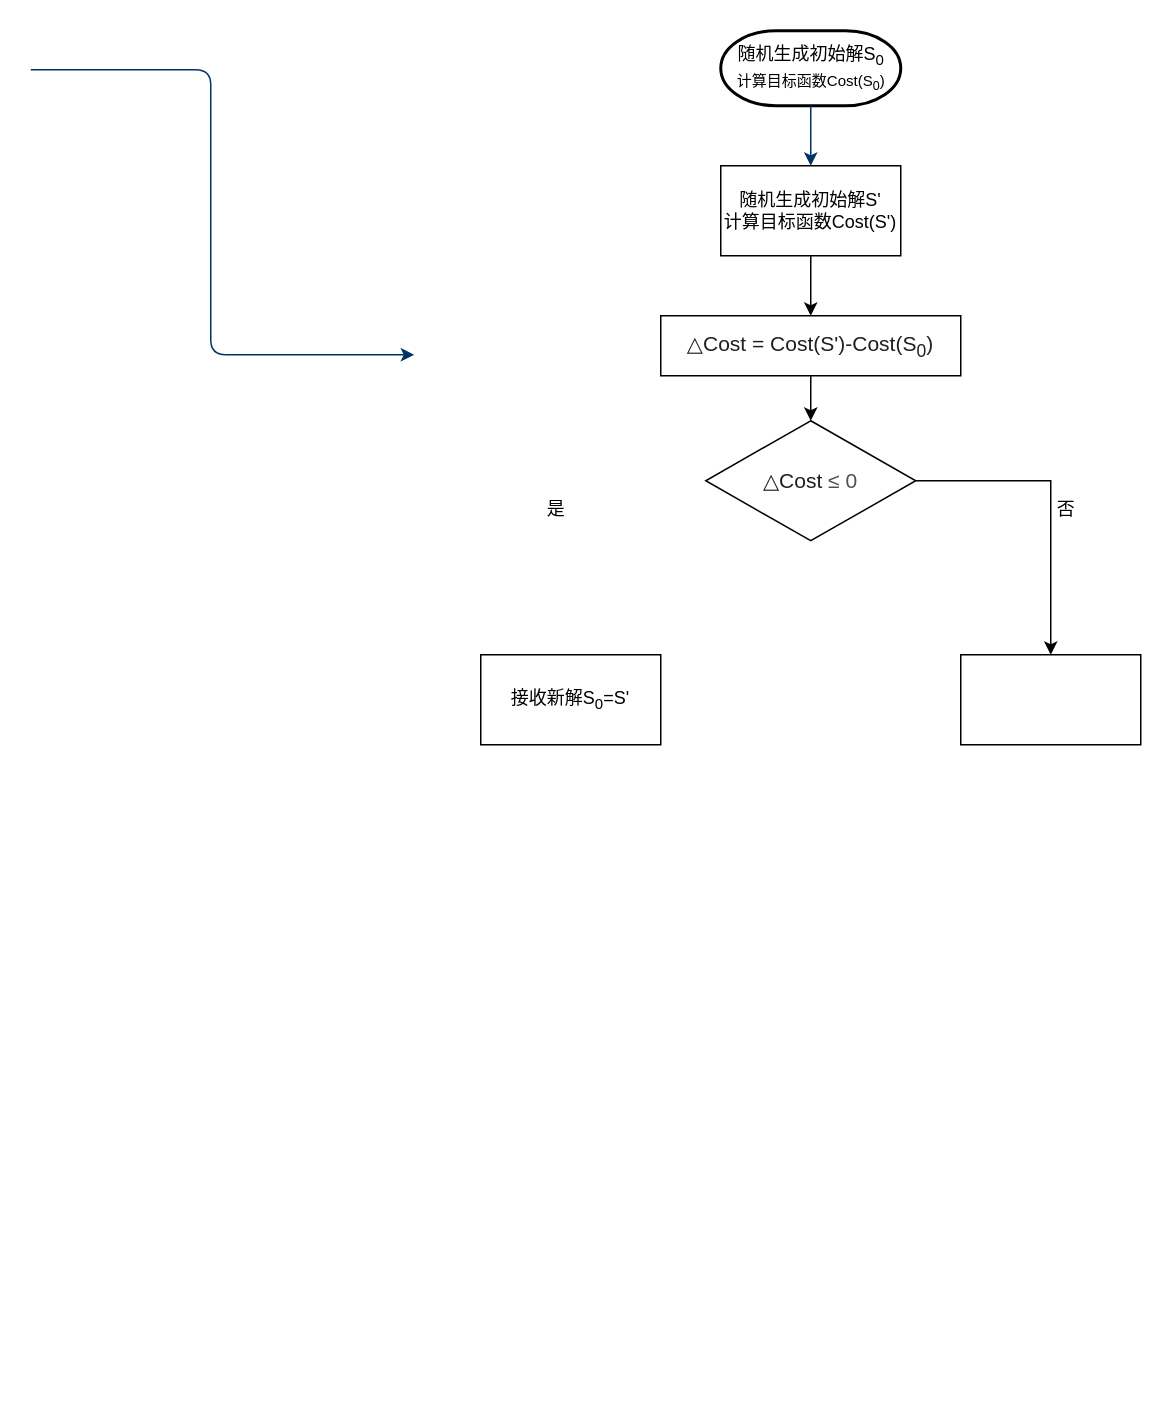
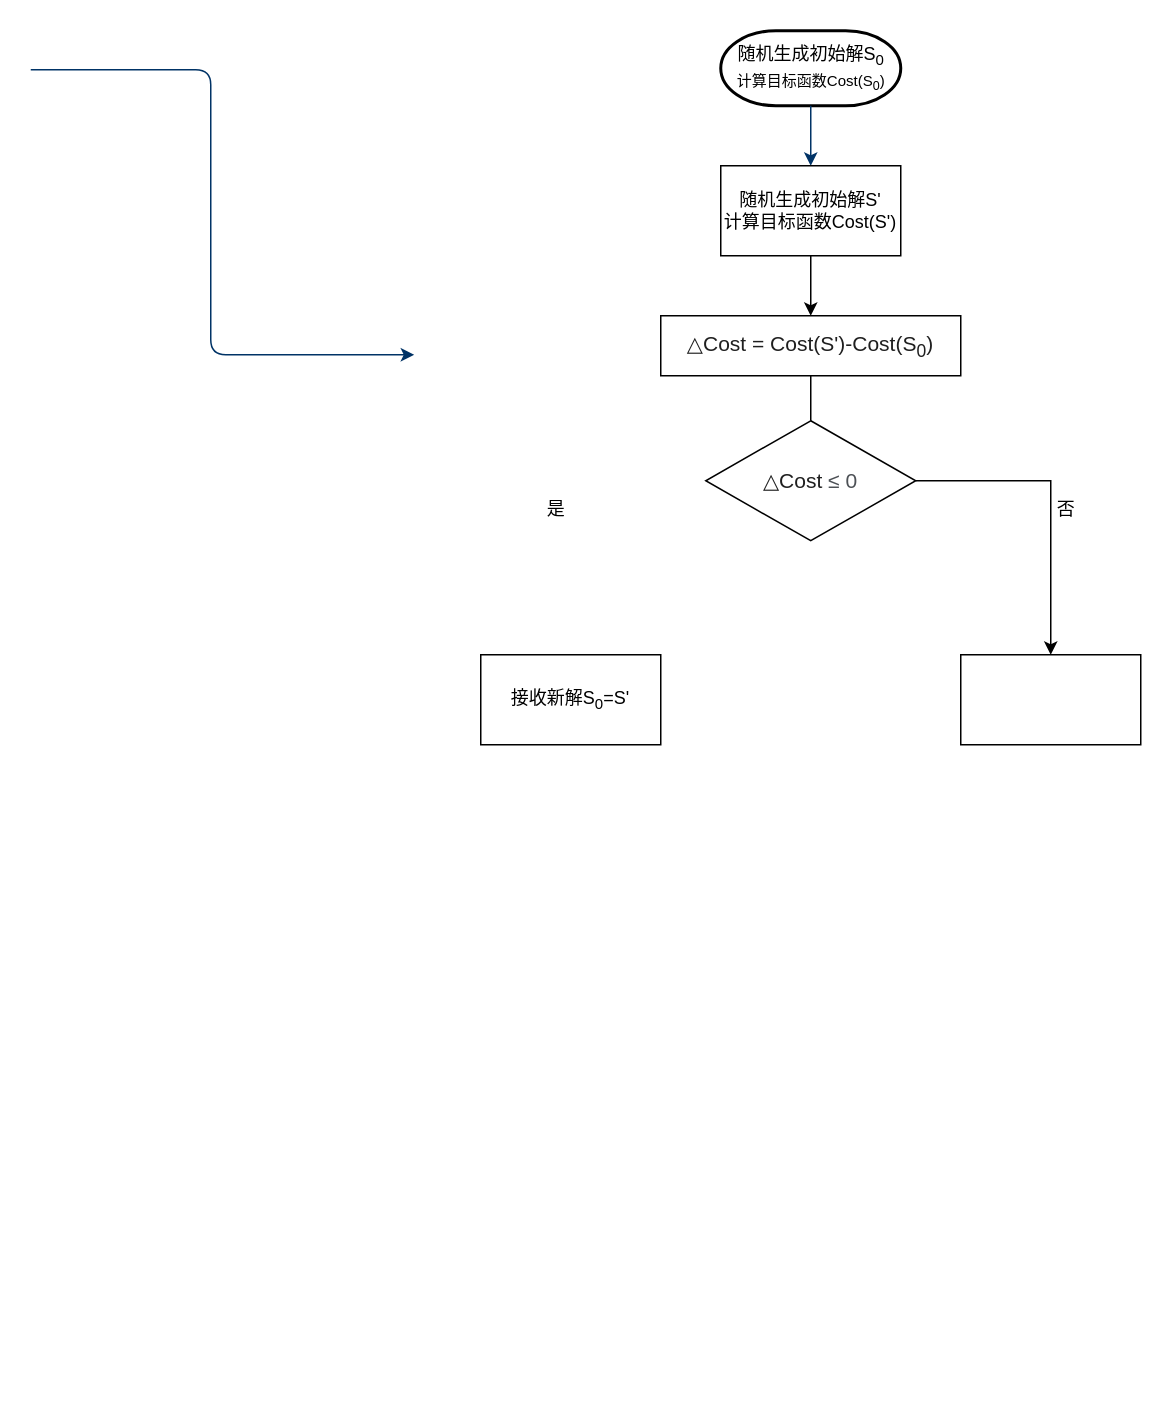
(811, 409) -> (811, 413)
